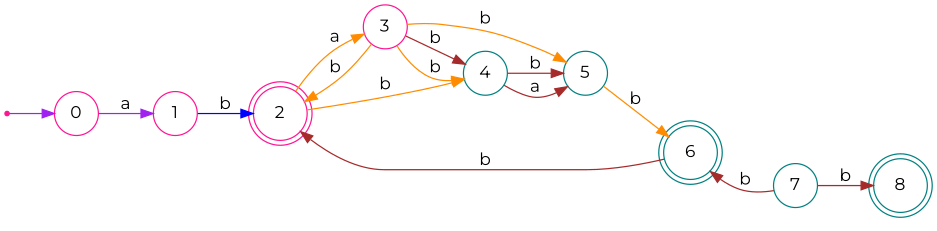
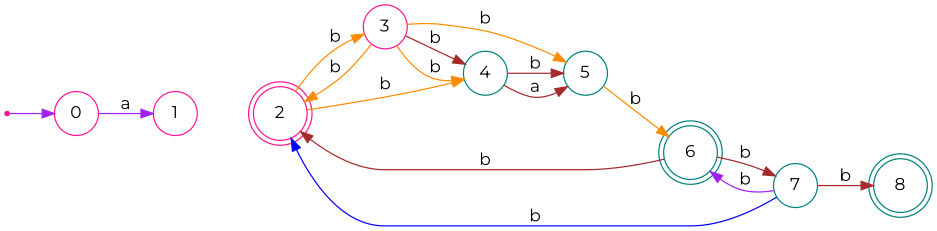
(335, 37) -> (335, 37)
(219, 114) -> (522, 226)
none -> (741, 163)
(746, 191) -> (746, 191)
